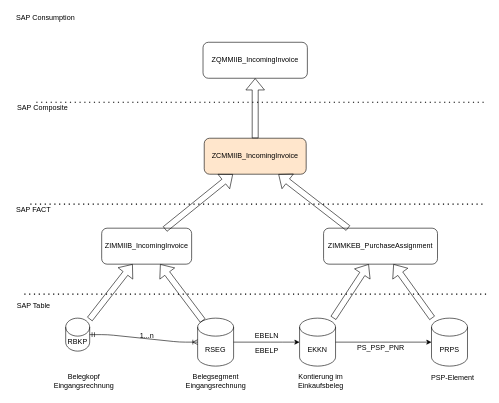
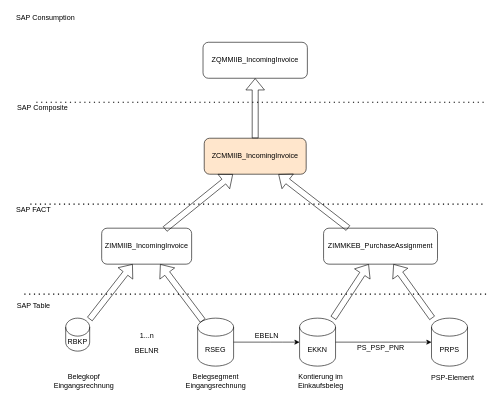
(135, 338) -> none
none -> (147, 351)
(267, 351) -> none
